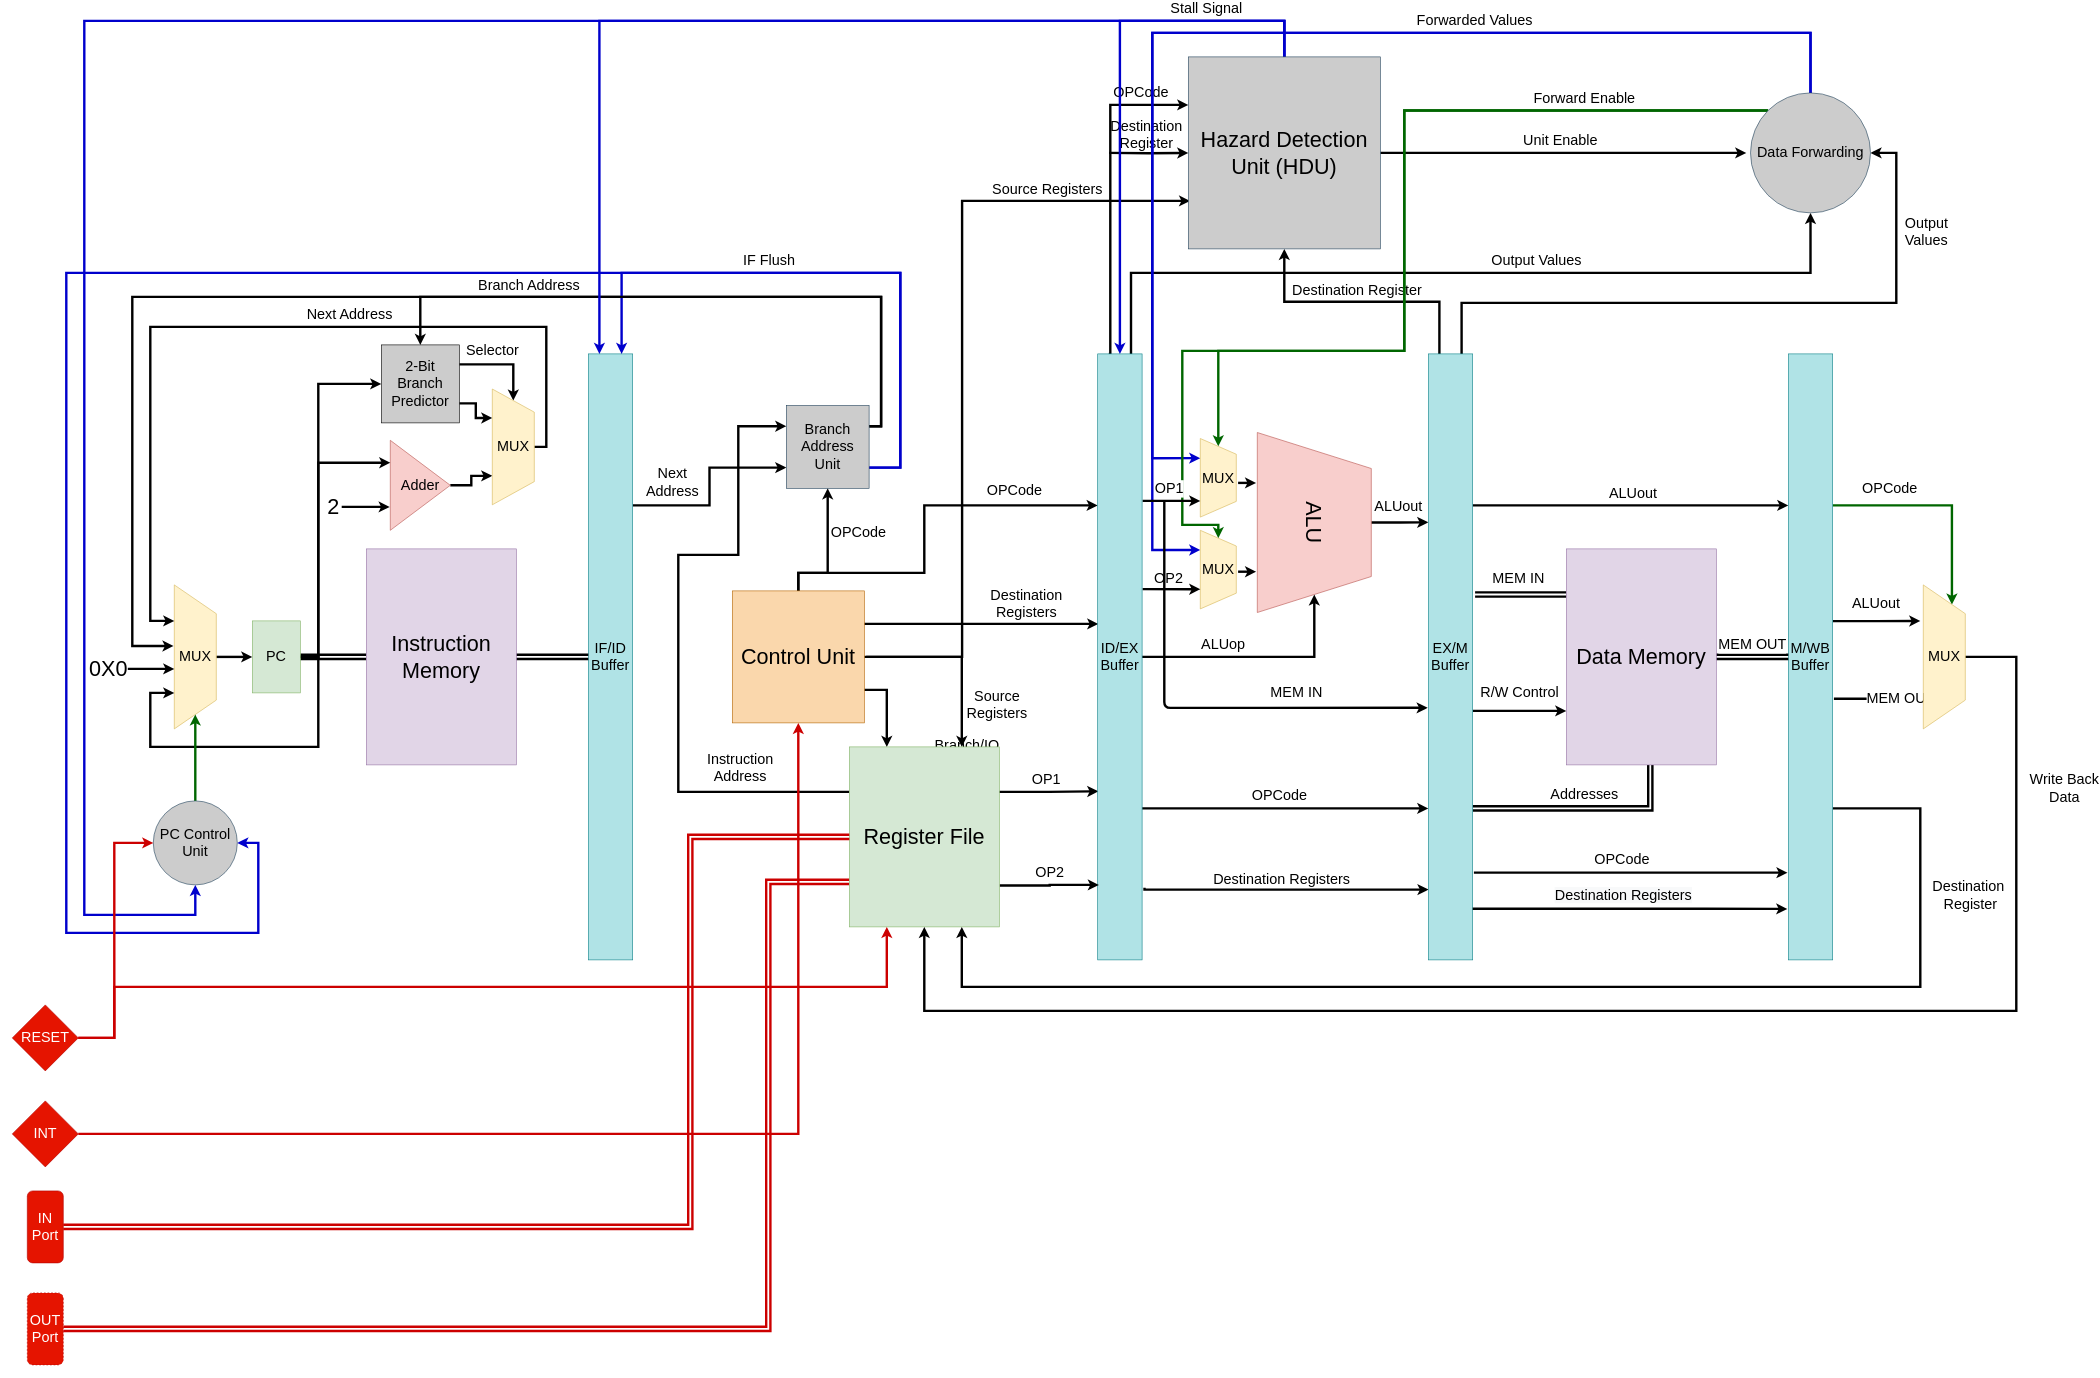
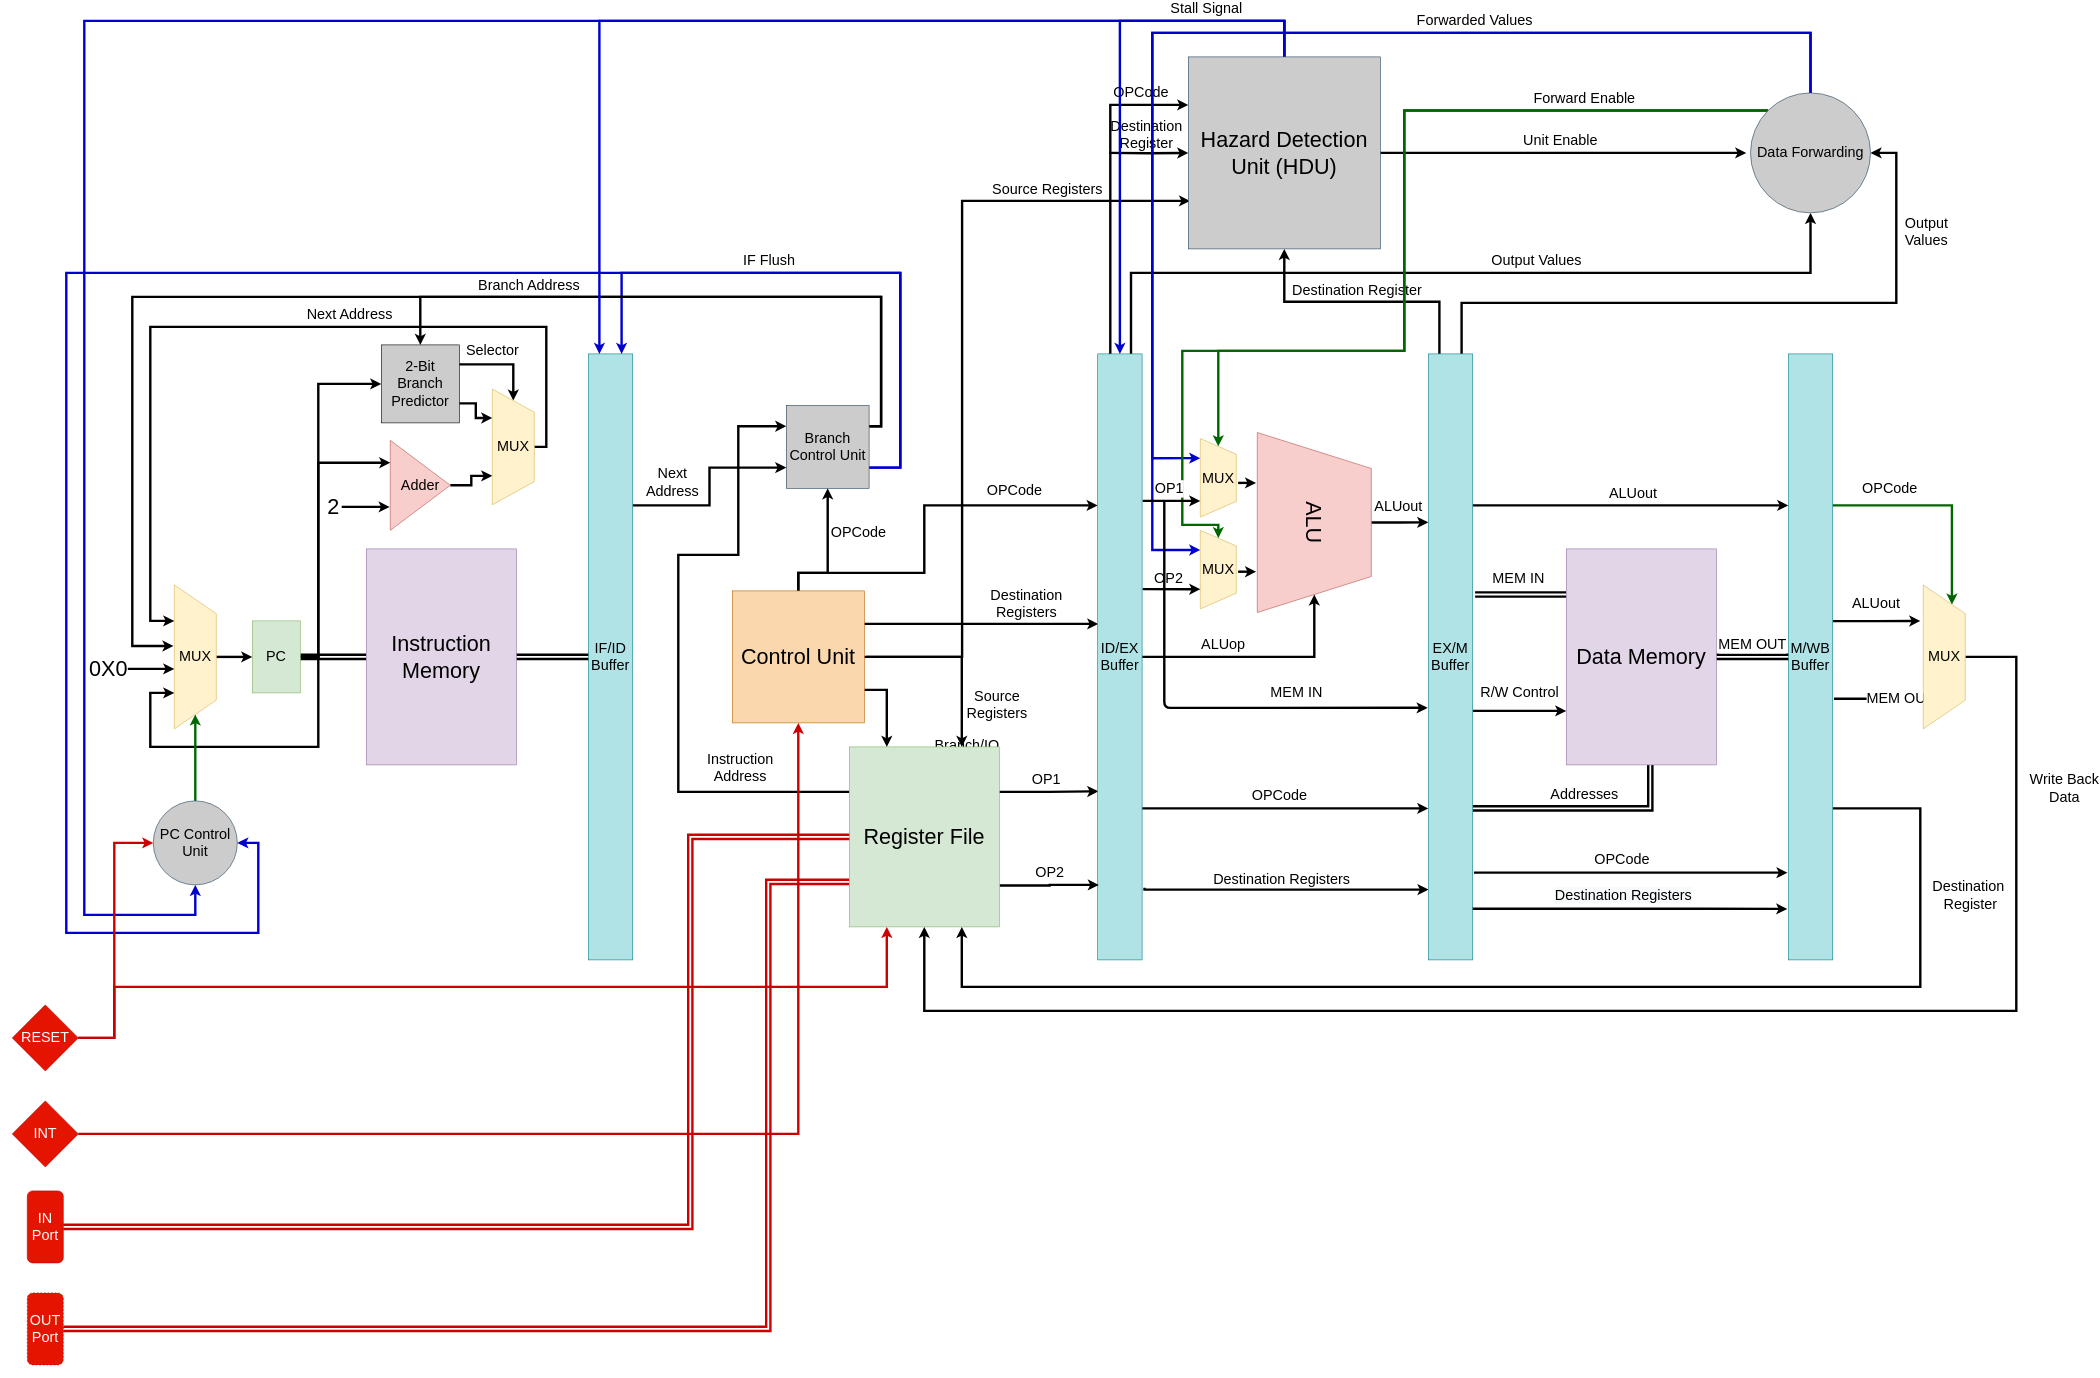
(828, 447) -> (828, 447)
